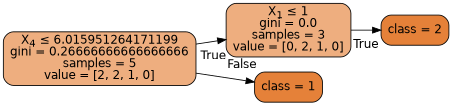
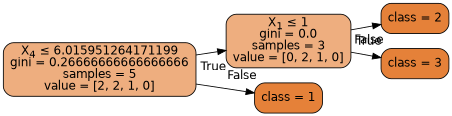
none -> (415, 64)
